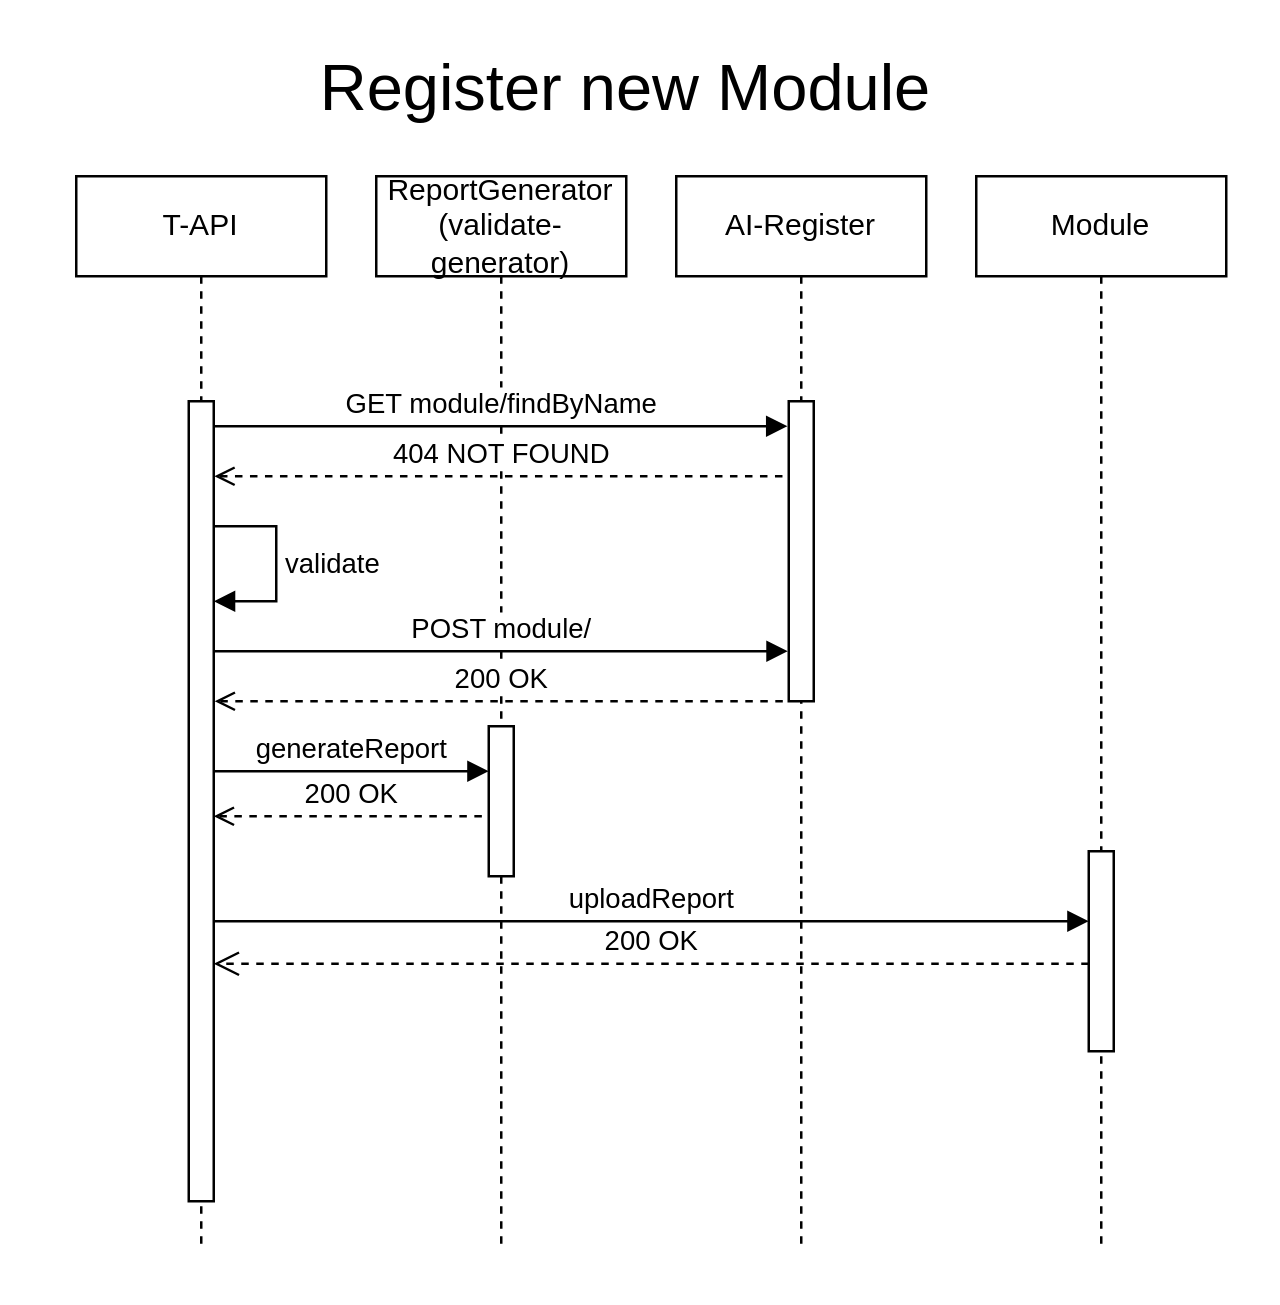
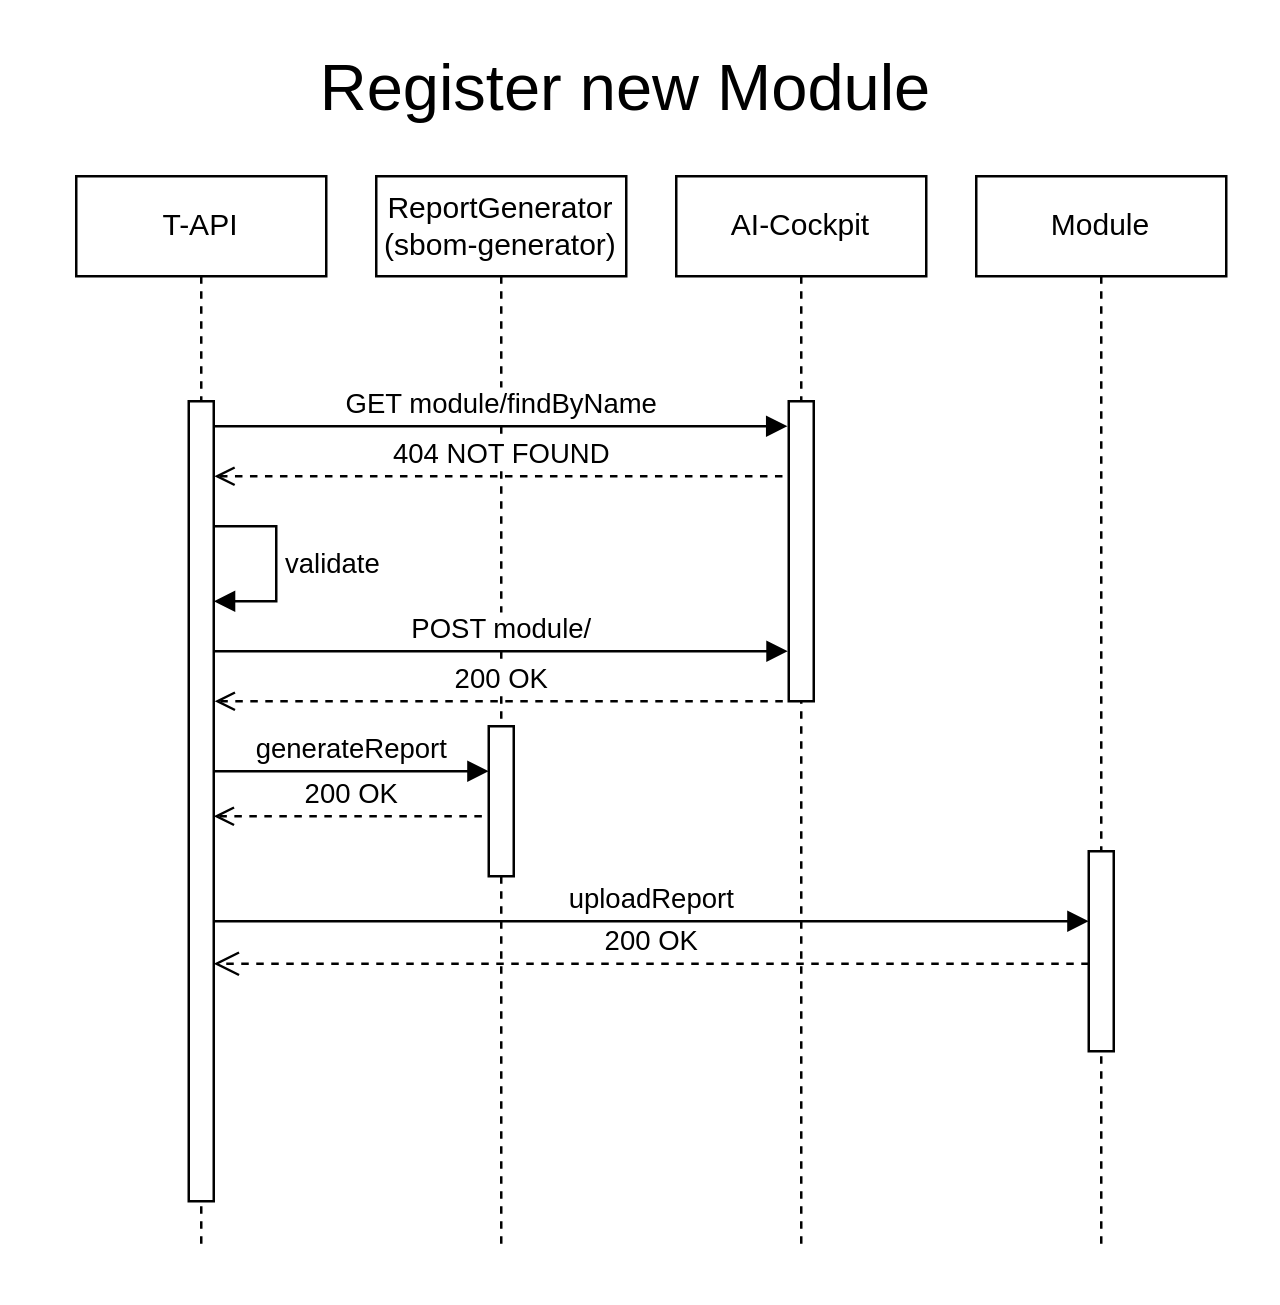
(501, 226) -> (501, 226)
(801, 226) -> (801, 226)
